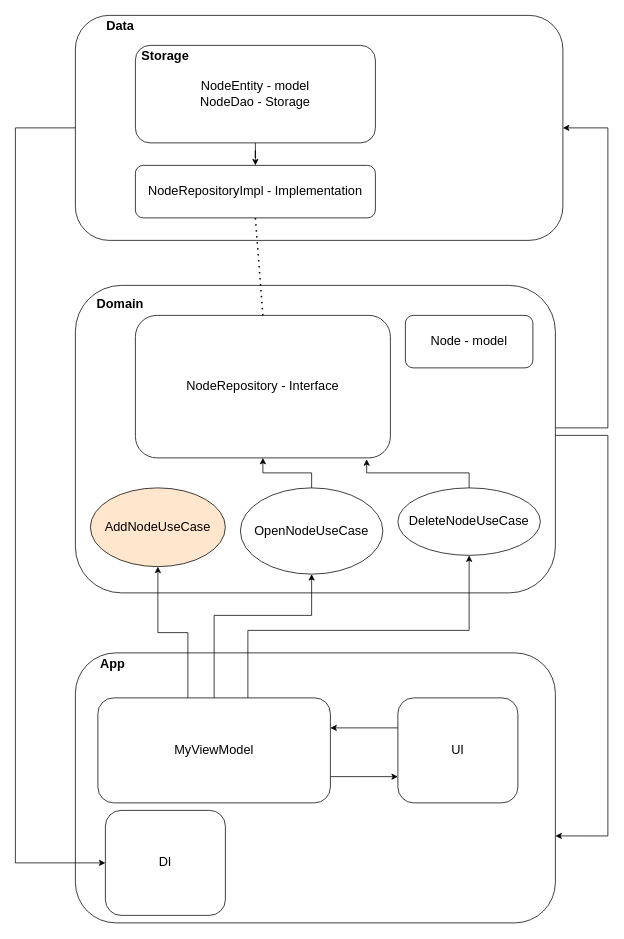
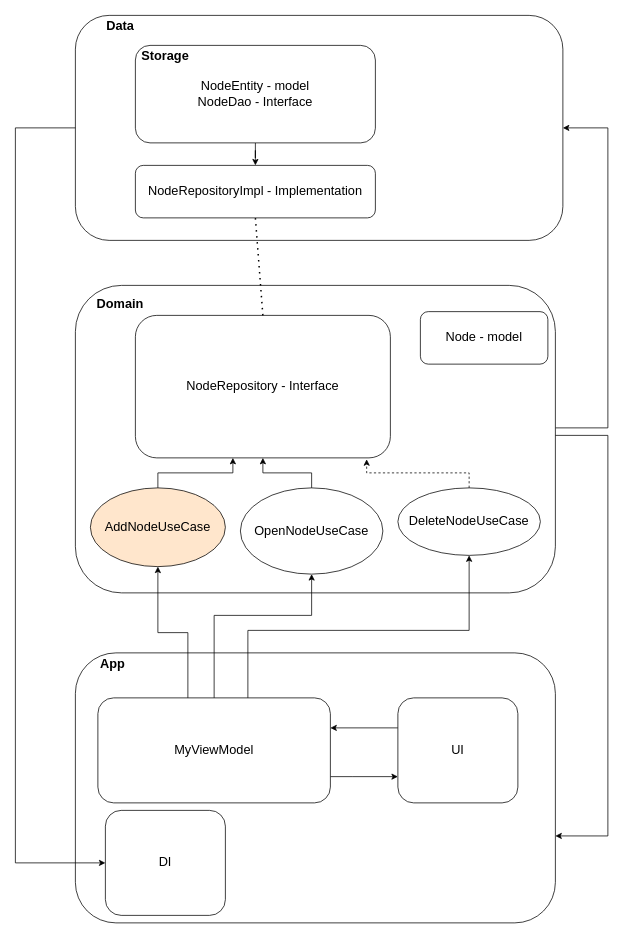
(255, 94) -> (255, 94)
(469, 342) -> (484, 338)
none -> (233, 470)
(421, 473) -> (421, 473)
